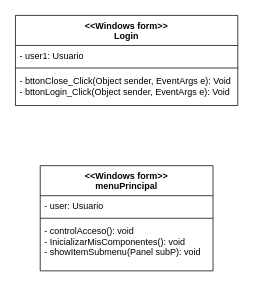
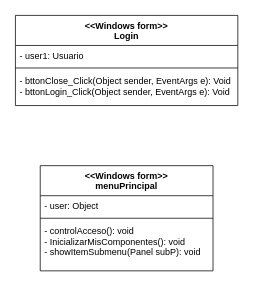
(77, 206) -> (76, 206)
